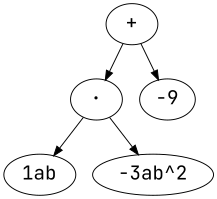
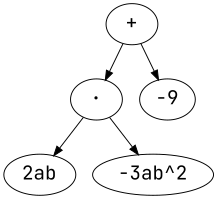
(40, 175) -> (40, 175)
